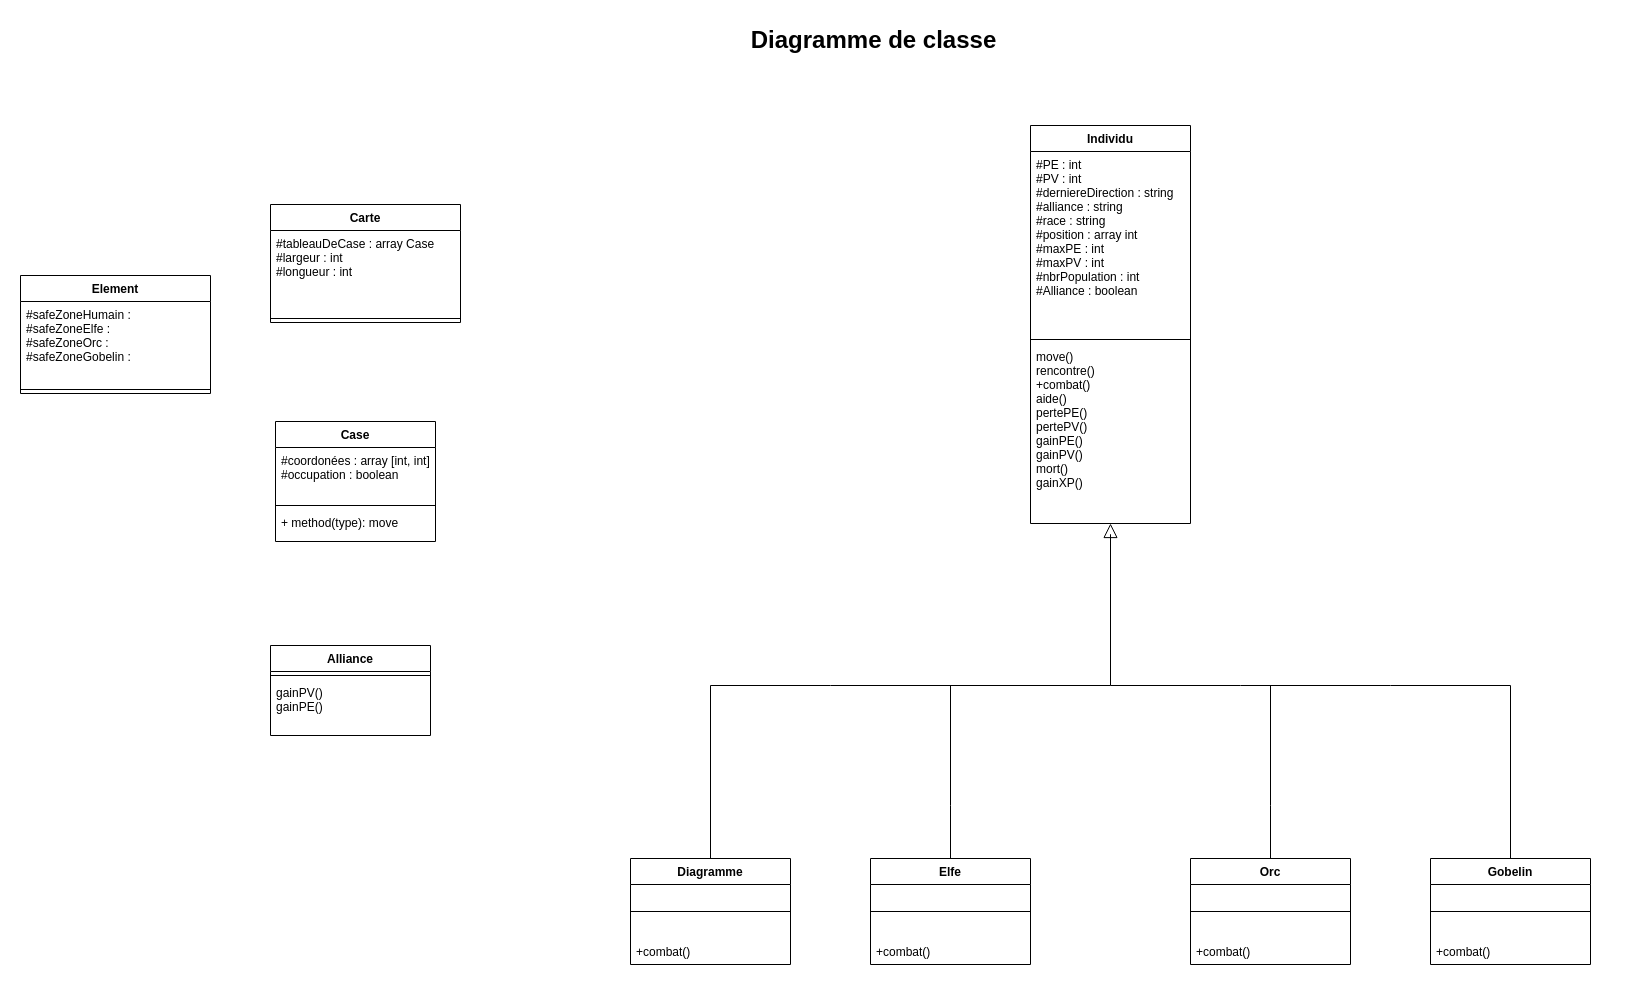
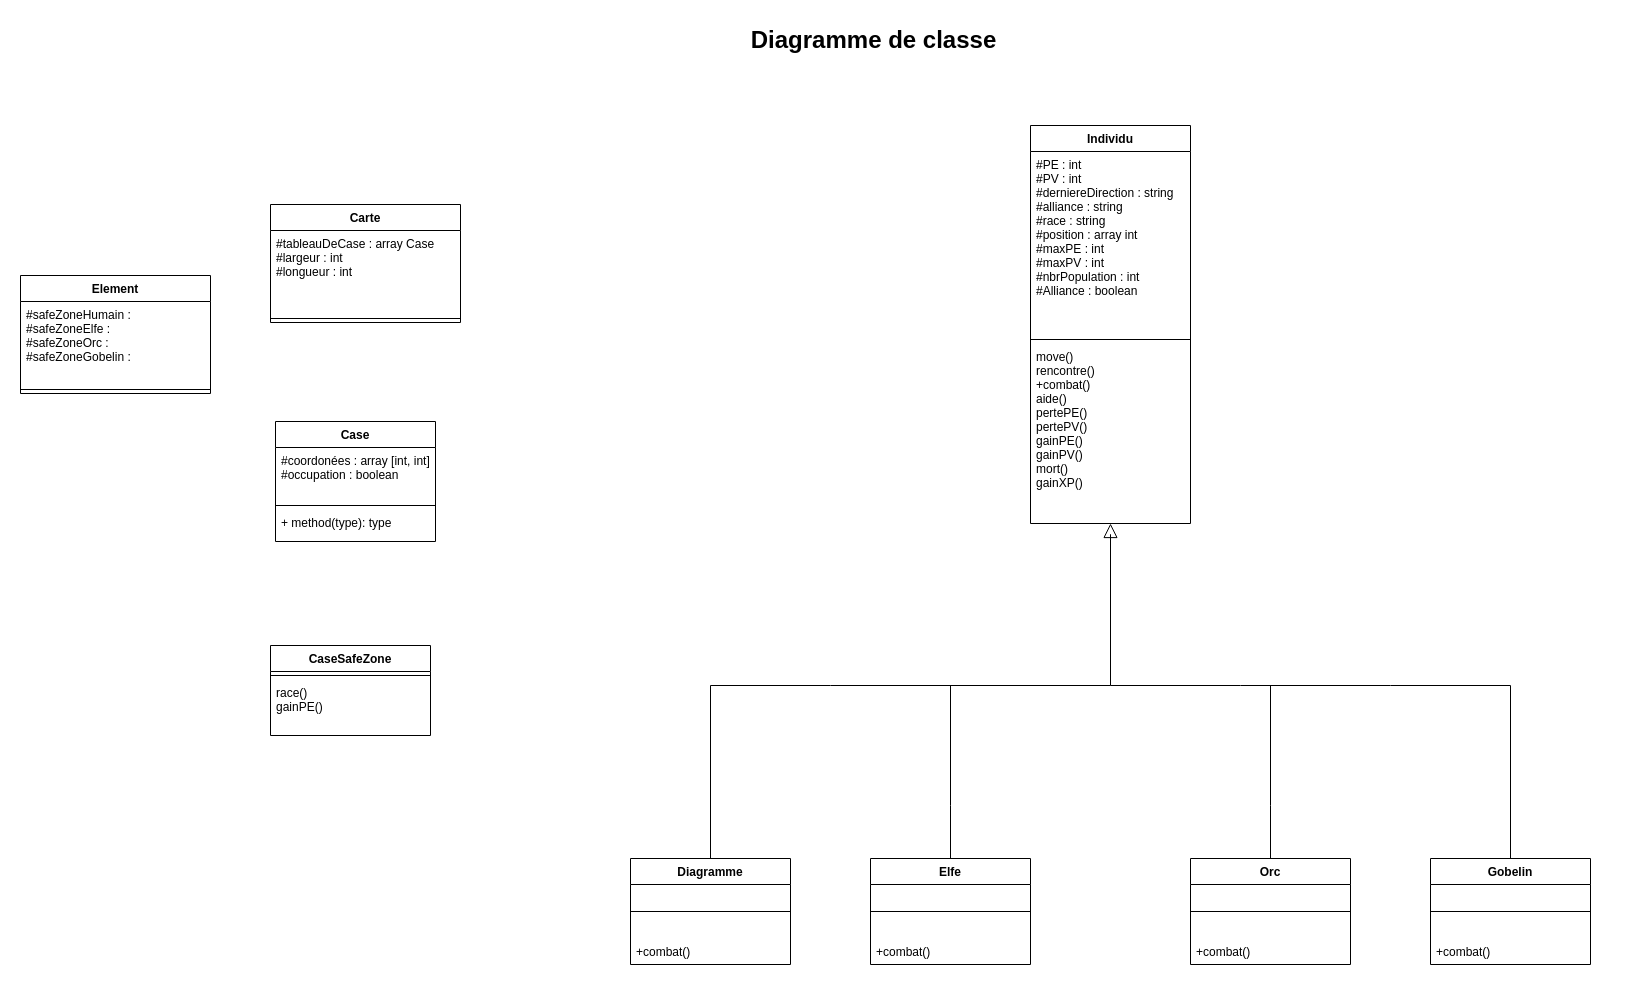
(344, 523) -> (344, 523)
(350, 659) -> (350, 659)
(301, 693) -> (296, 693)
